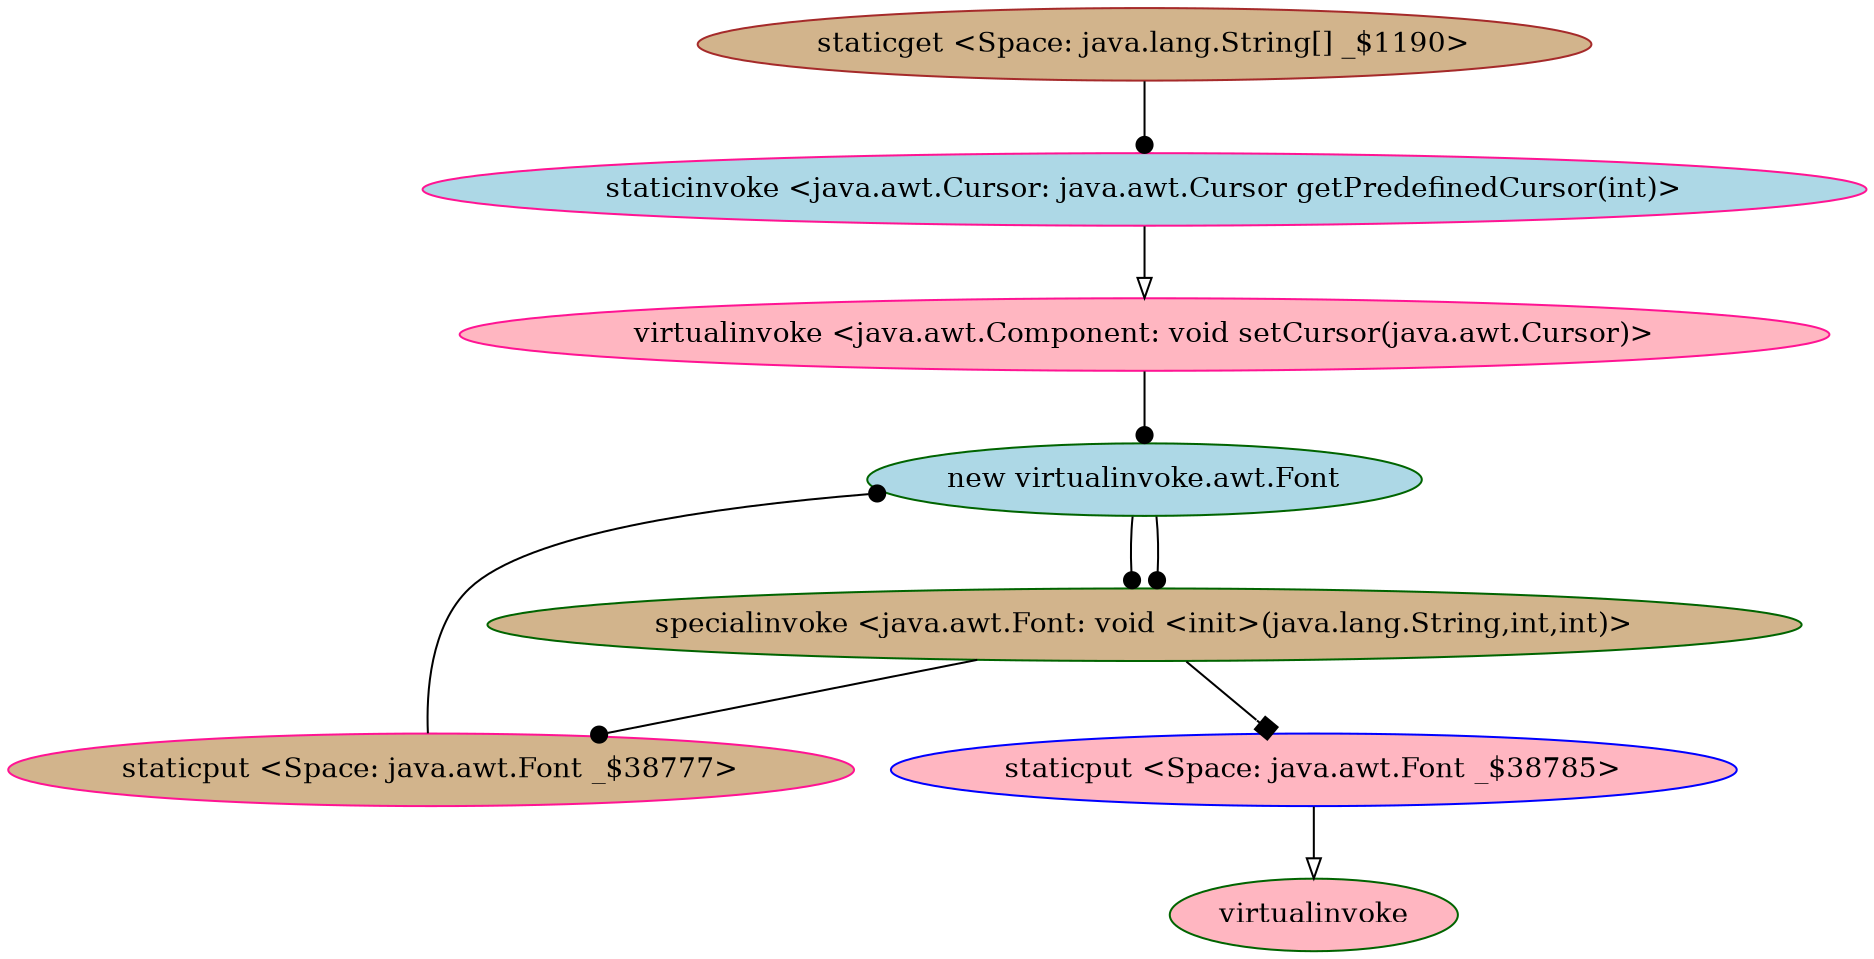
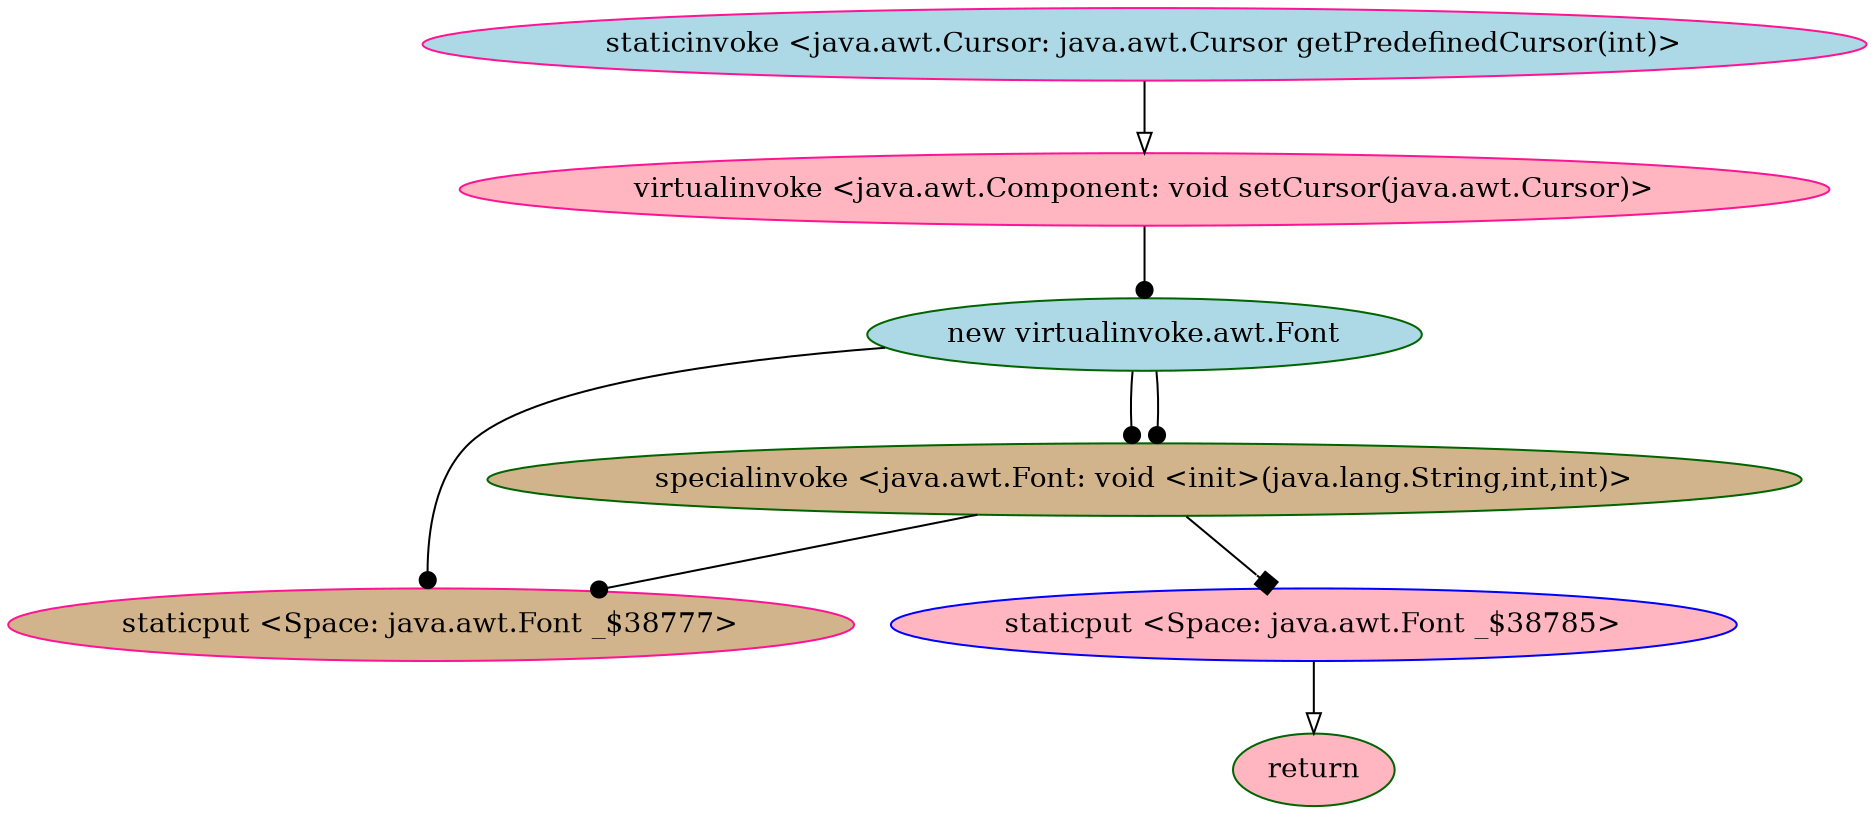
(1145, 44) -> none
(587, 536) -> (603, 387)
(1314, 915) -> (1314, 770)
